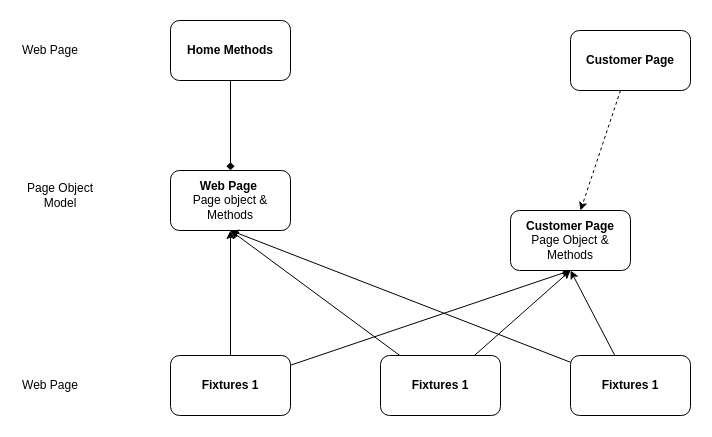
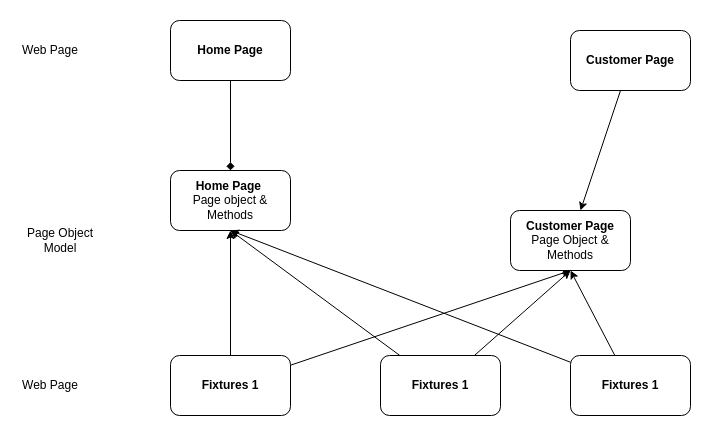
(231, 51) -> (231, 51)
(602, 147) -> (602, 147)
(61, 196) -> (61, 241)
(231, 201) -> (231, 201)
